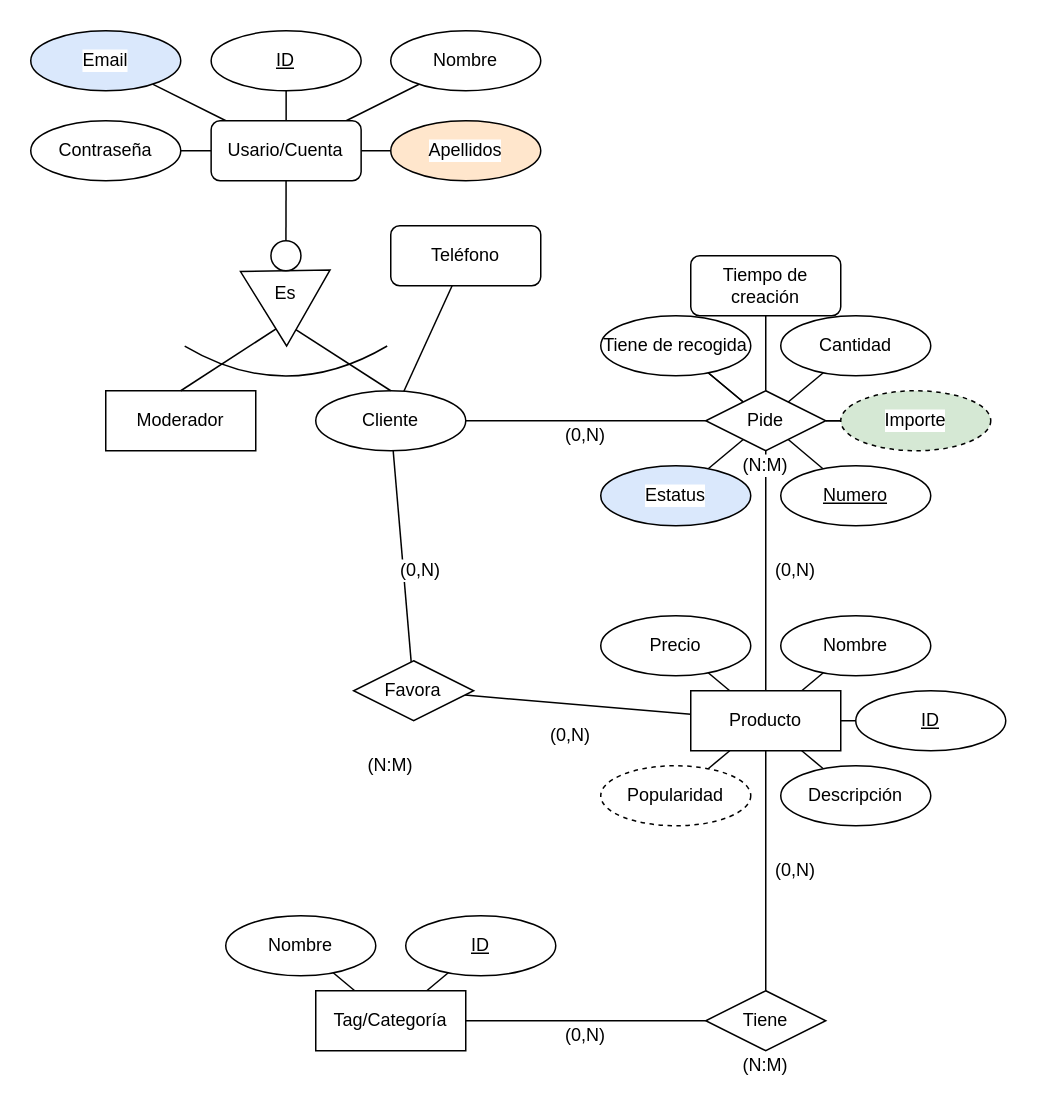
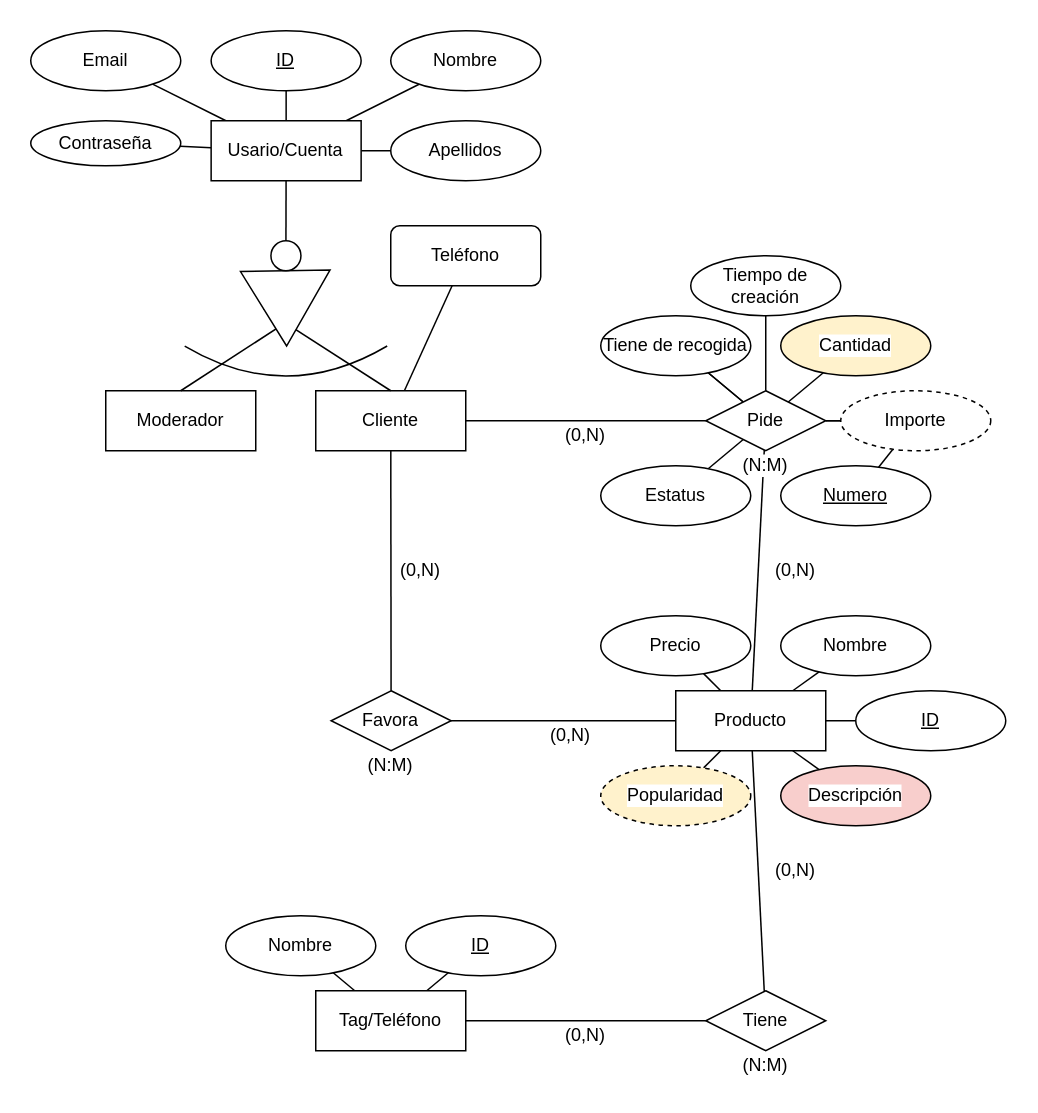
(106, 61) -> (106, 61)
(106, 151) -> (106, 143)
(286, 151) -> (286, 151)
(466, 151) -> (466, 151)
(766, 286) -> (766, 286)
(286, 293) -> none
(856, 346) -> (856, 346)
(391, 421) -> (391, 421)
(916, 421) -> (916, 421)
(806, 454) -> (886, 458)
(676, 496) -> (676, 496)
(414, 691) -> (391, 721)
(766, 721) -> (751, 721)
(676, 796) -> (676, 796)
(856, 796) -> (856, 796)
(391, 1021) -> (391, 1021)
